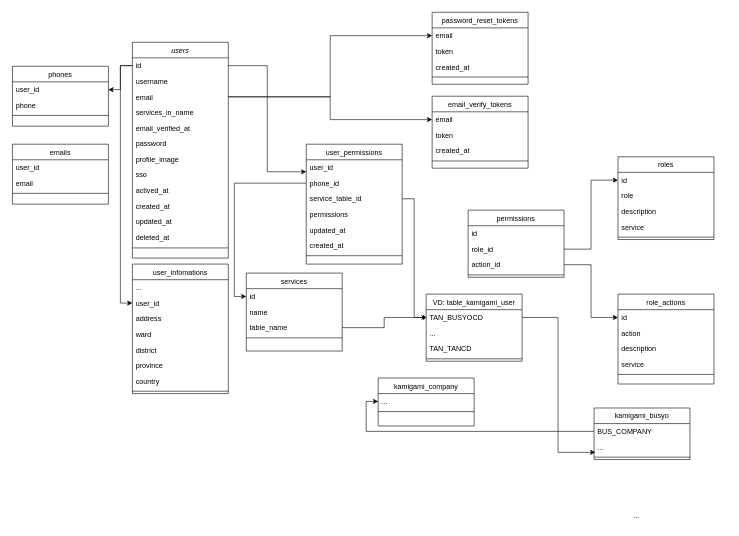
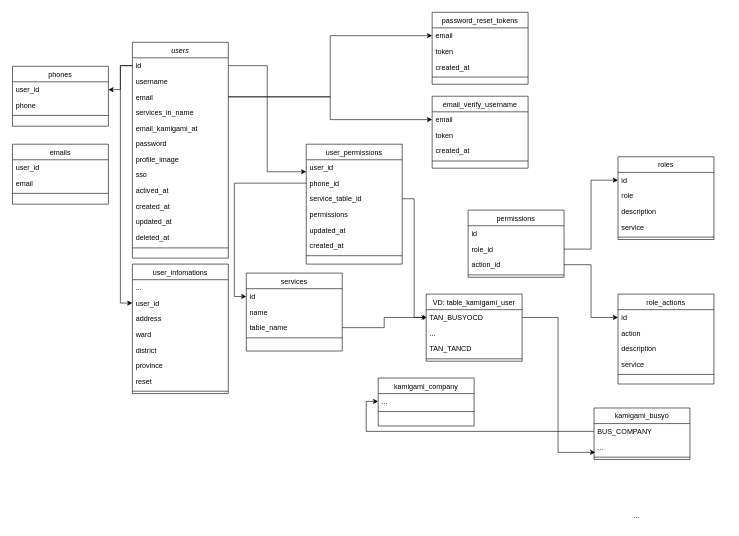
(480, 104) -> (480, 104)
(166, 128) -> (166, 128)
(150, 382) -> (146, 382)
